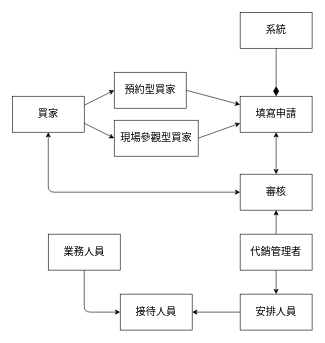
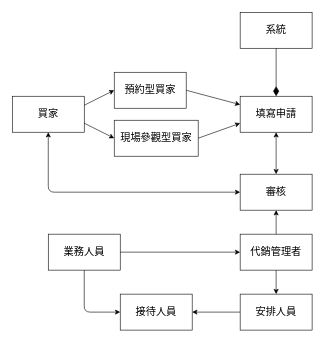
none -> (234, 252)
